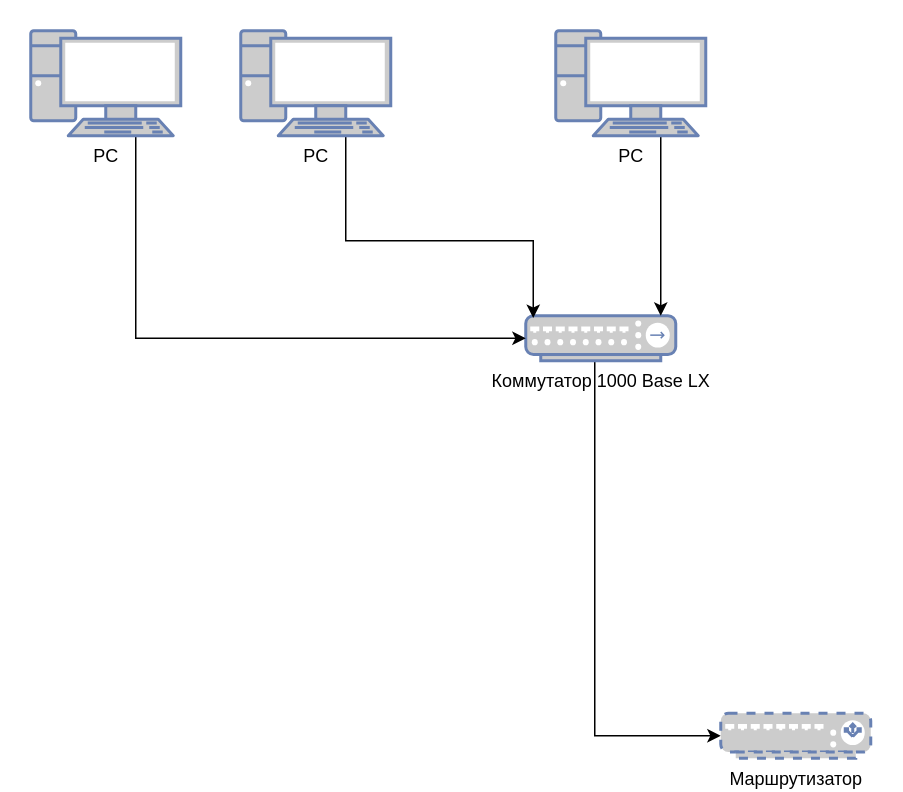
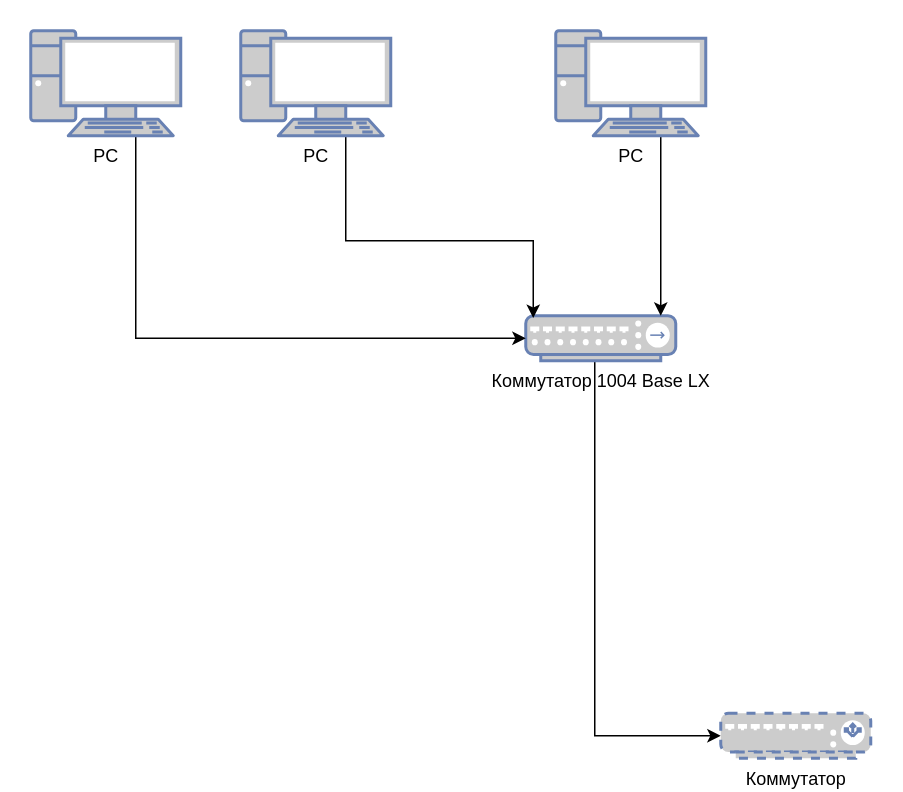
(602, 382) -> (602, 382)
(797, 780) -> (797, 780)
